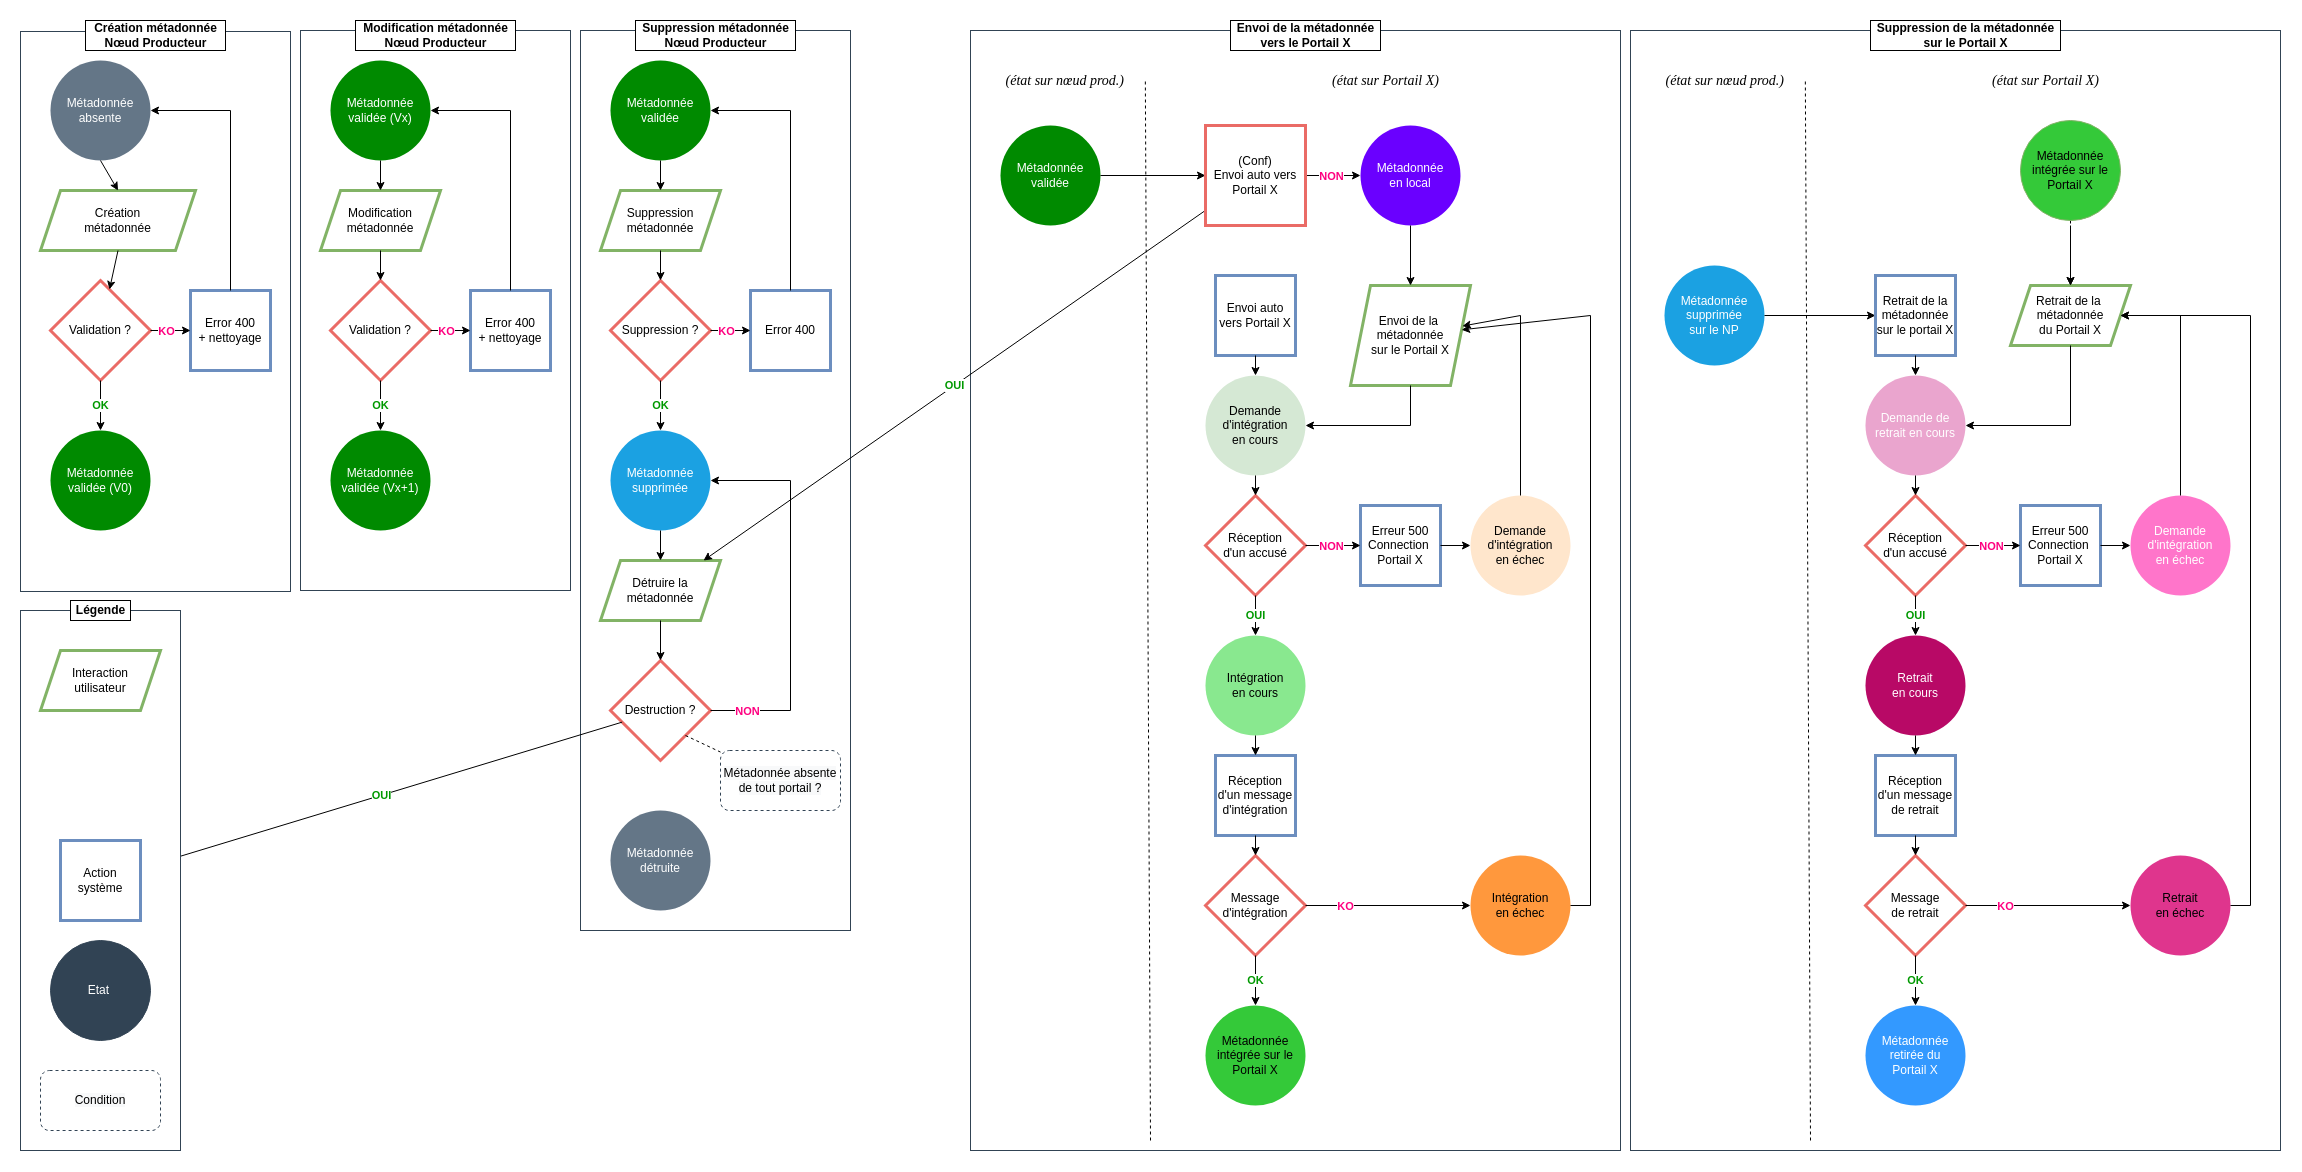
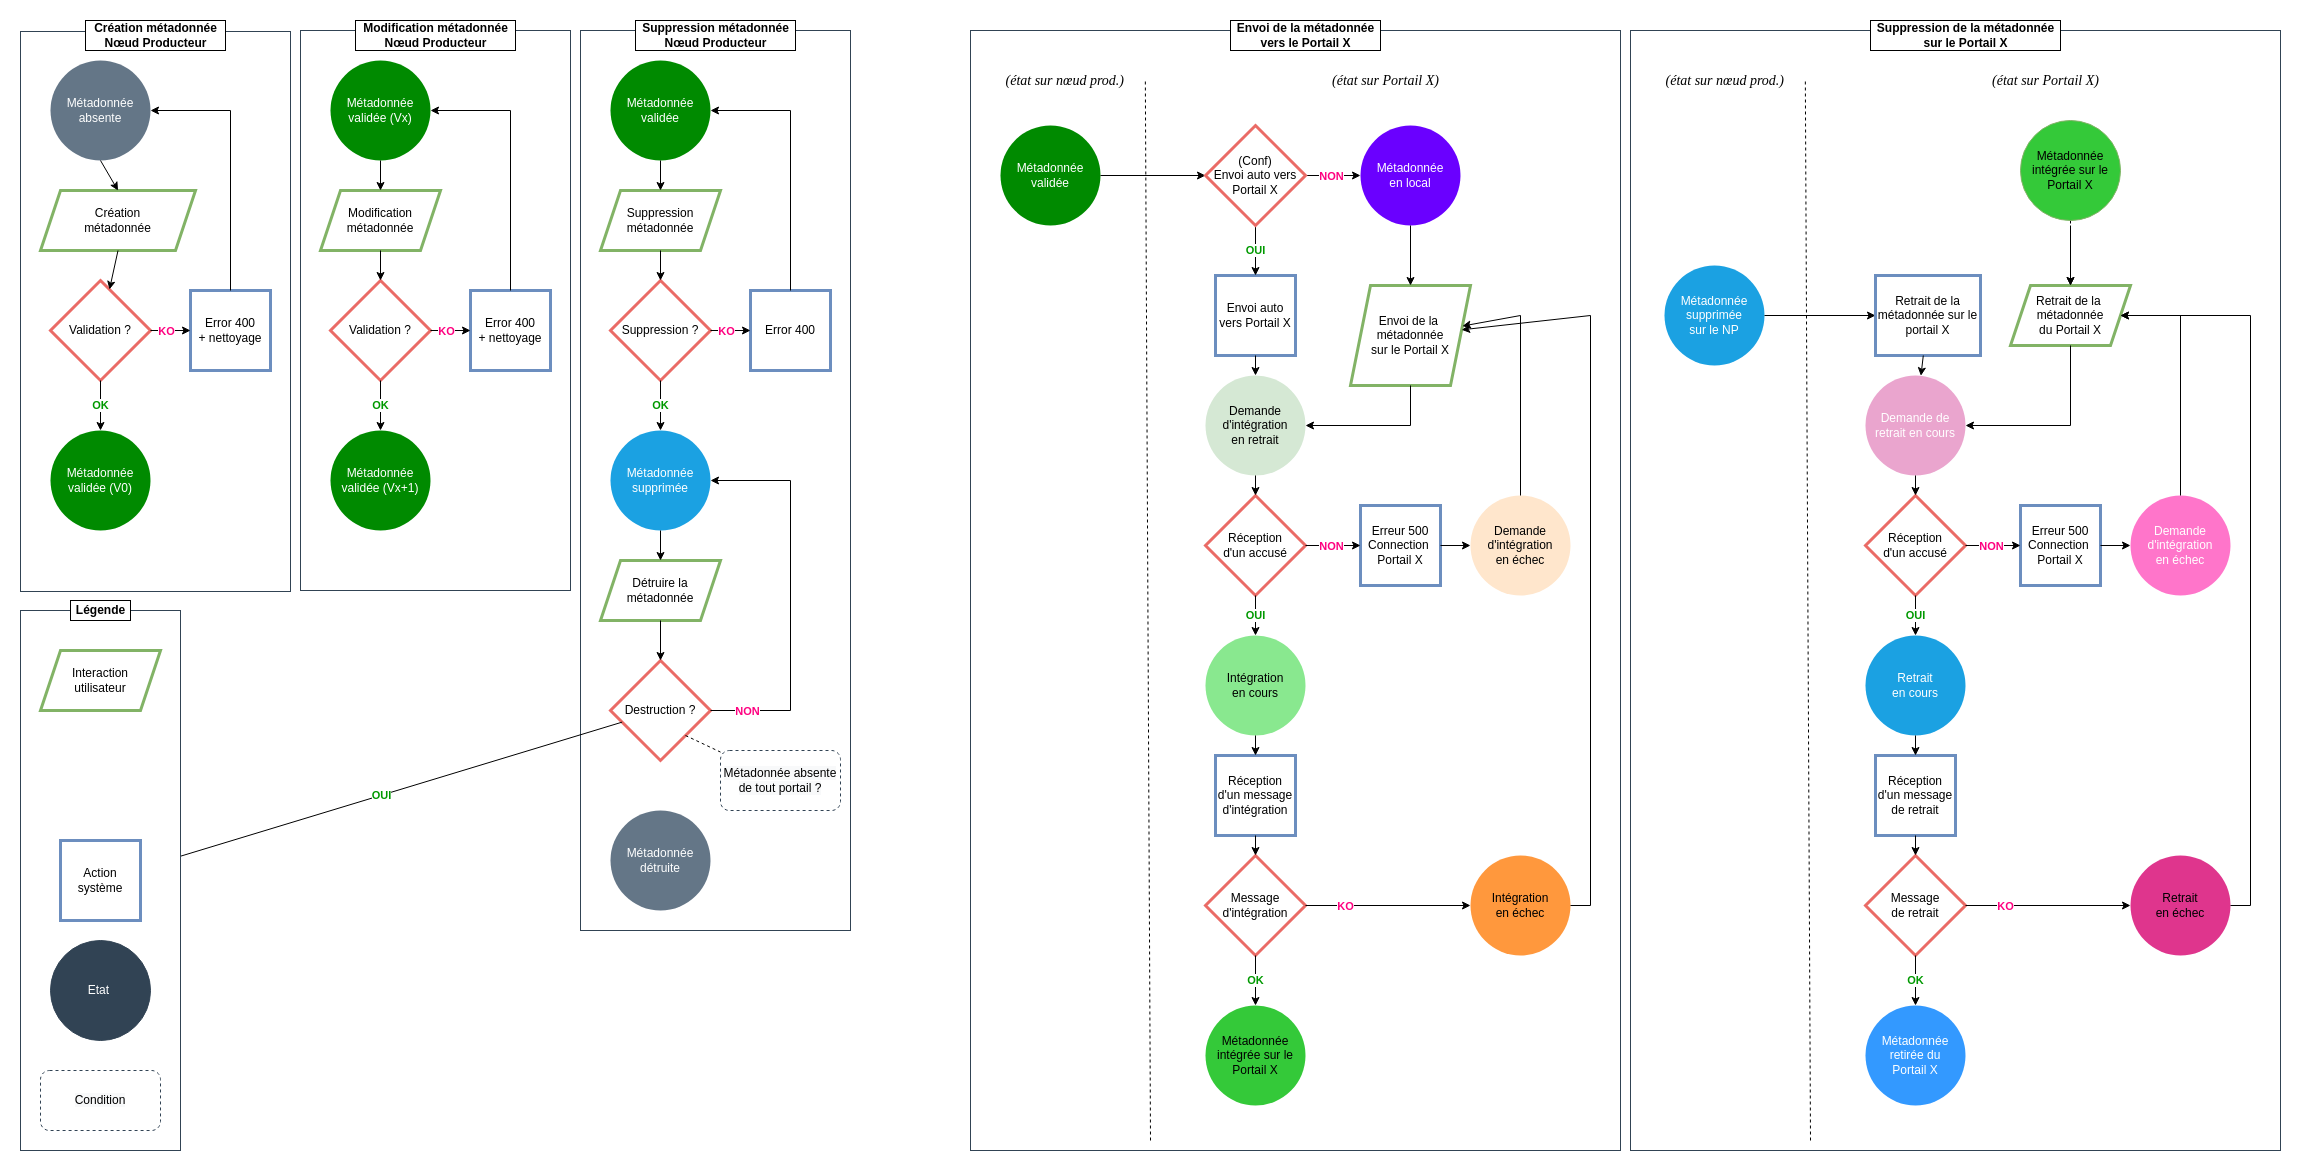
(1256, 176) -> (1256, 176)
(1916, 316) -> (1928, 316)
(958, 383) -> (1256, 247)
(1256, 426) -> (1256, 426)
(1916, 686) -> (1916, 686)
